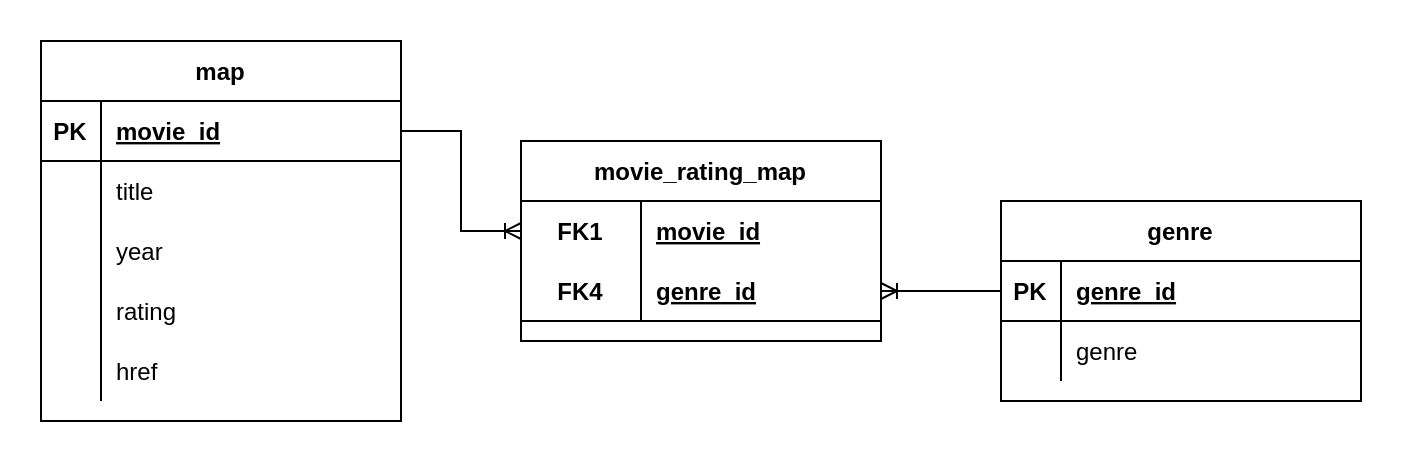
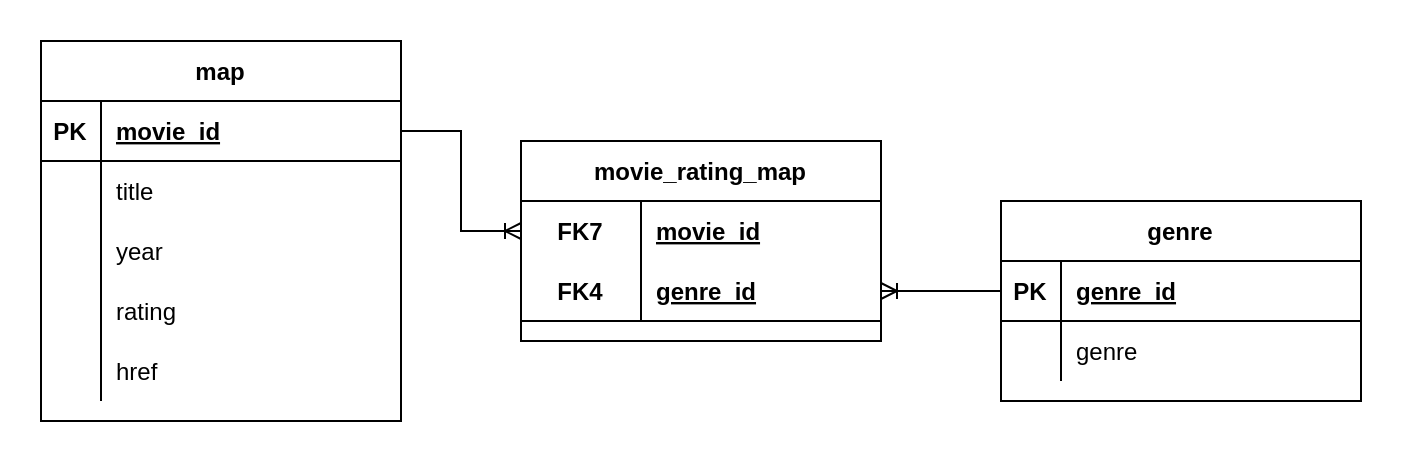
(580, 232) -> (580, 232)
